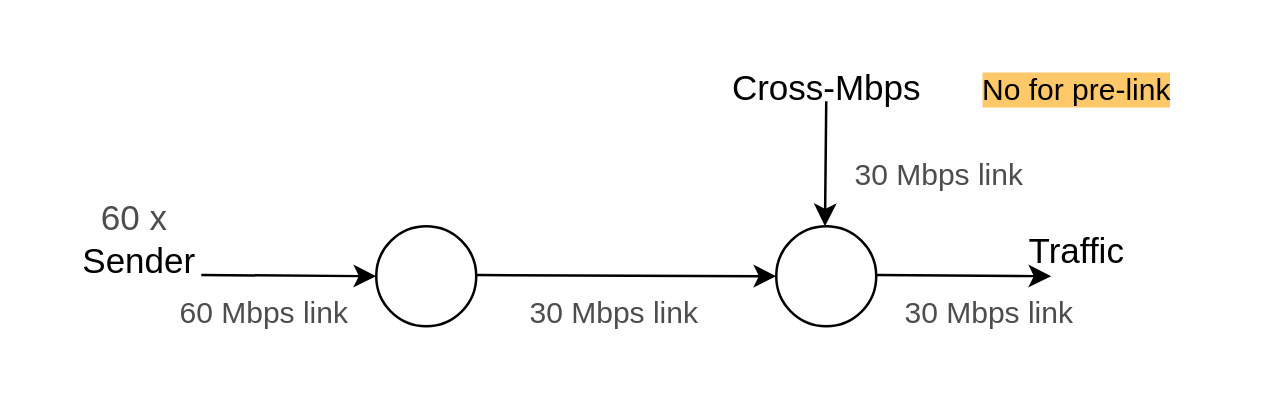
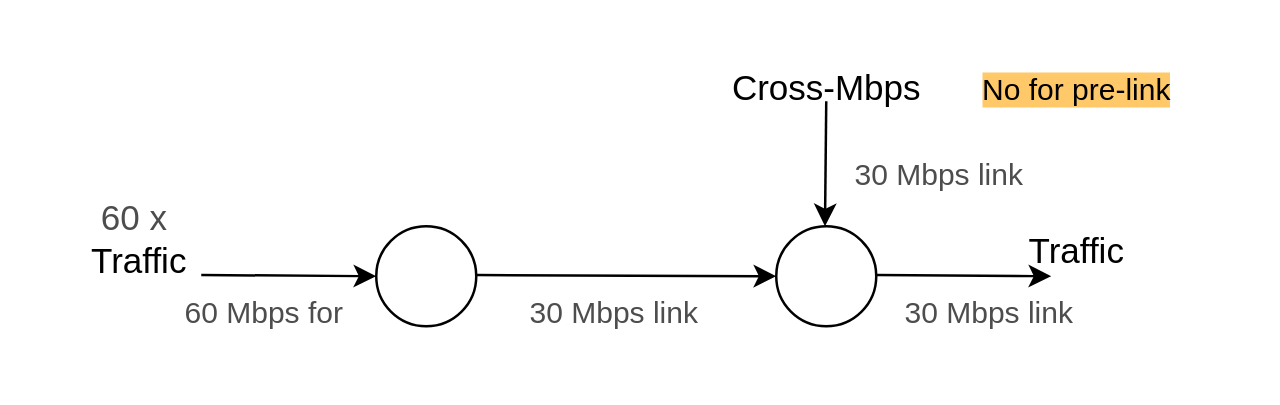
(140, 239) -> (140, 239)
(265, 314) -> (265, 314)
